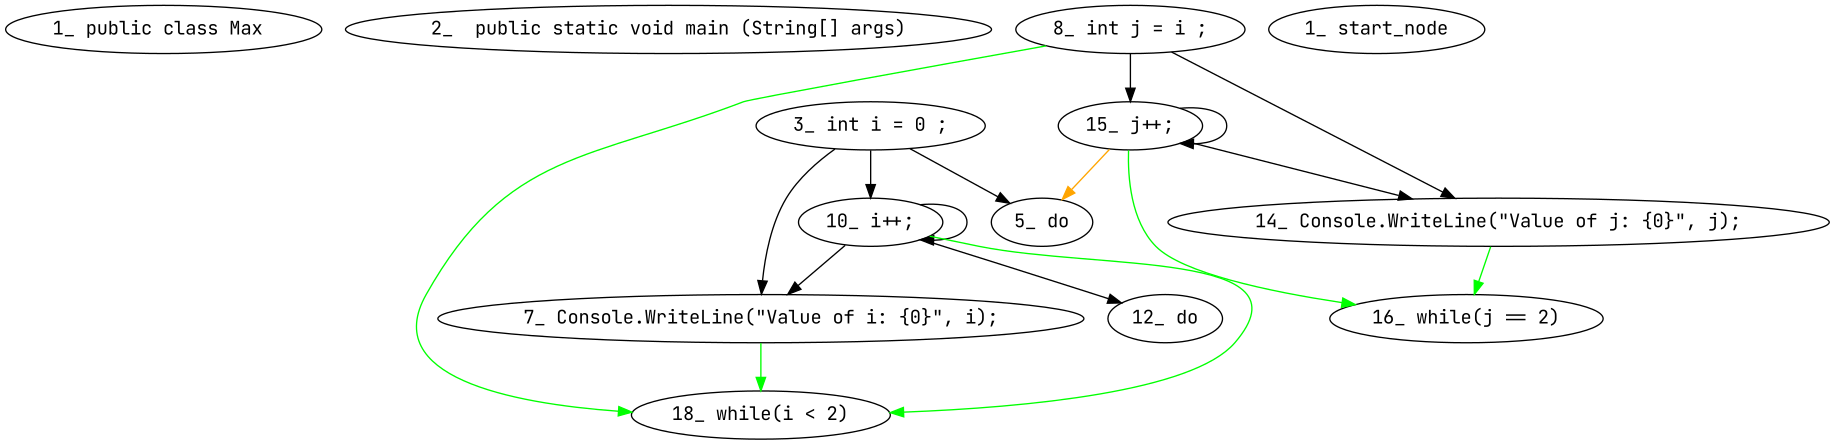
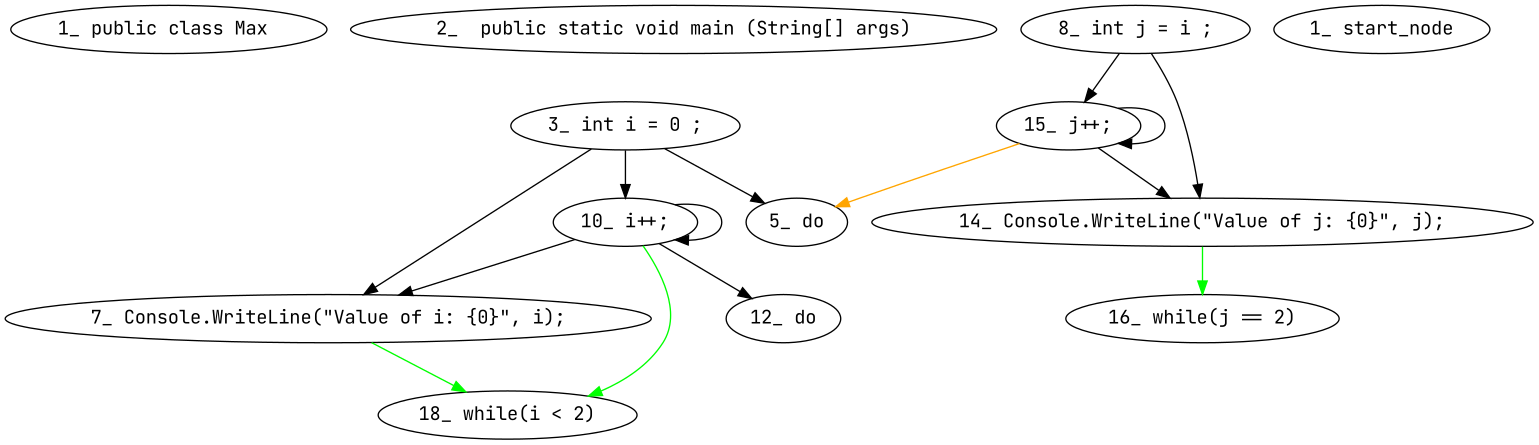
(581, 157) -> none
(1176, 260) -> none
